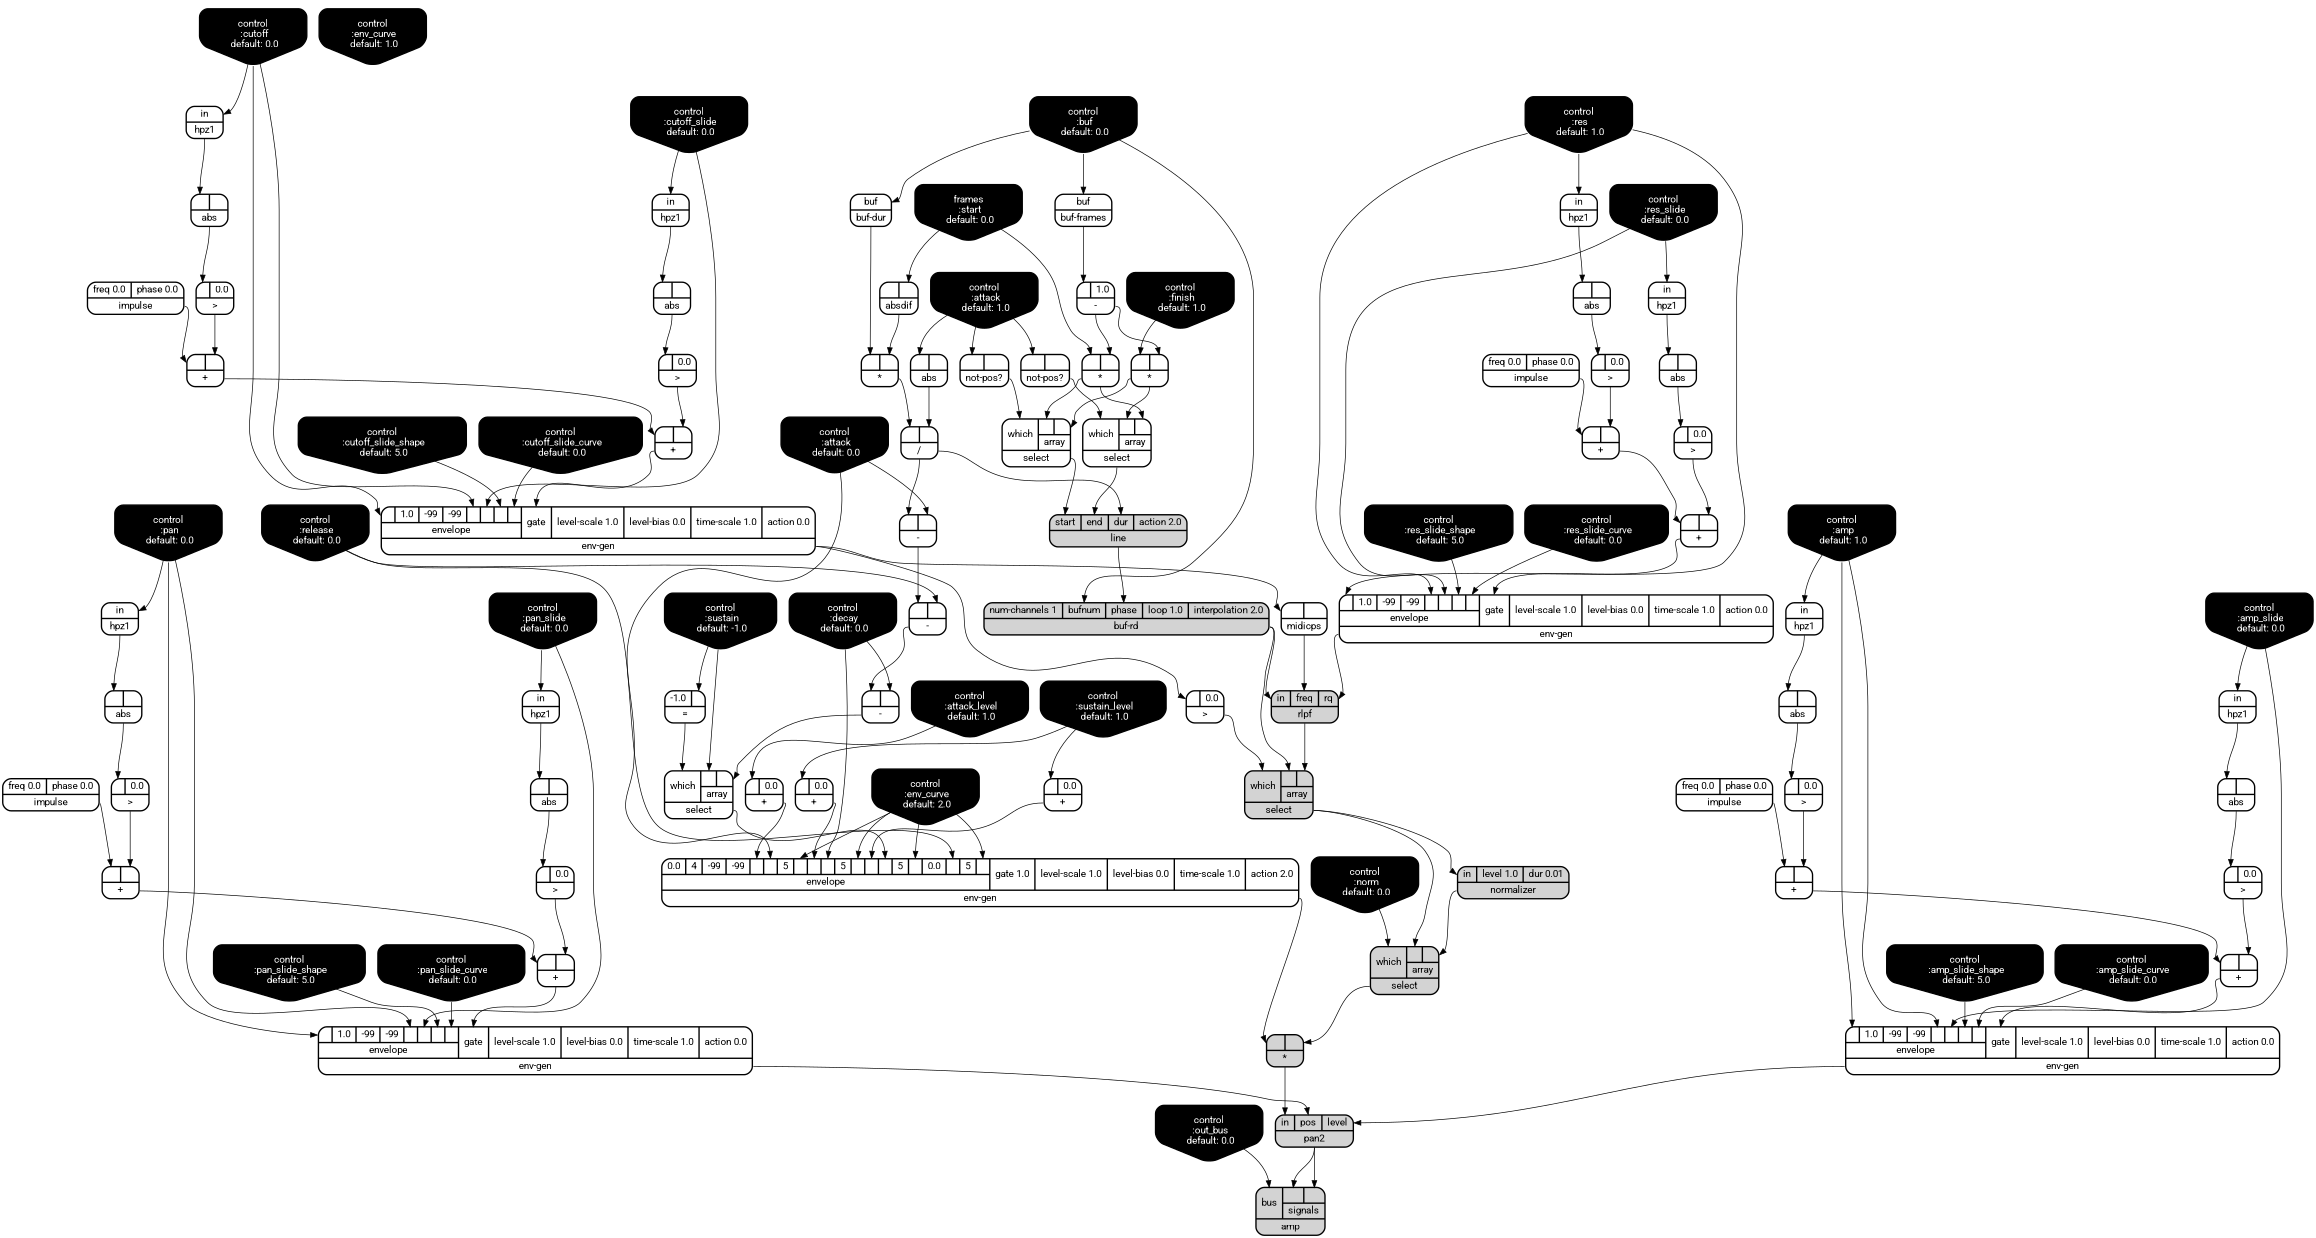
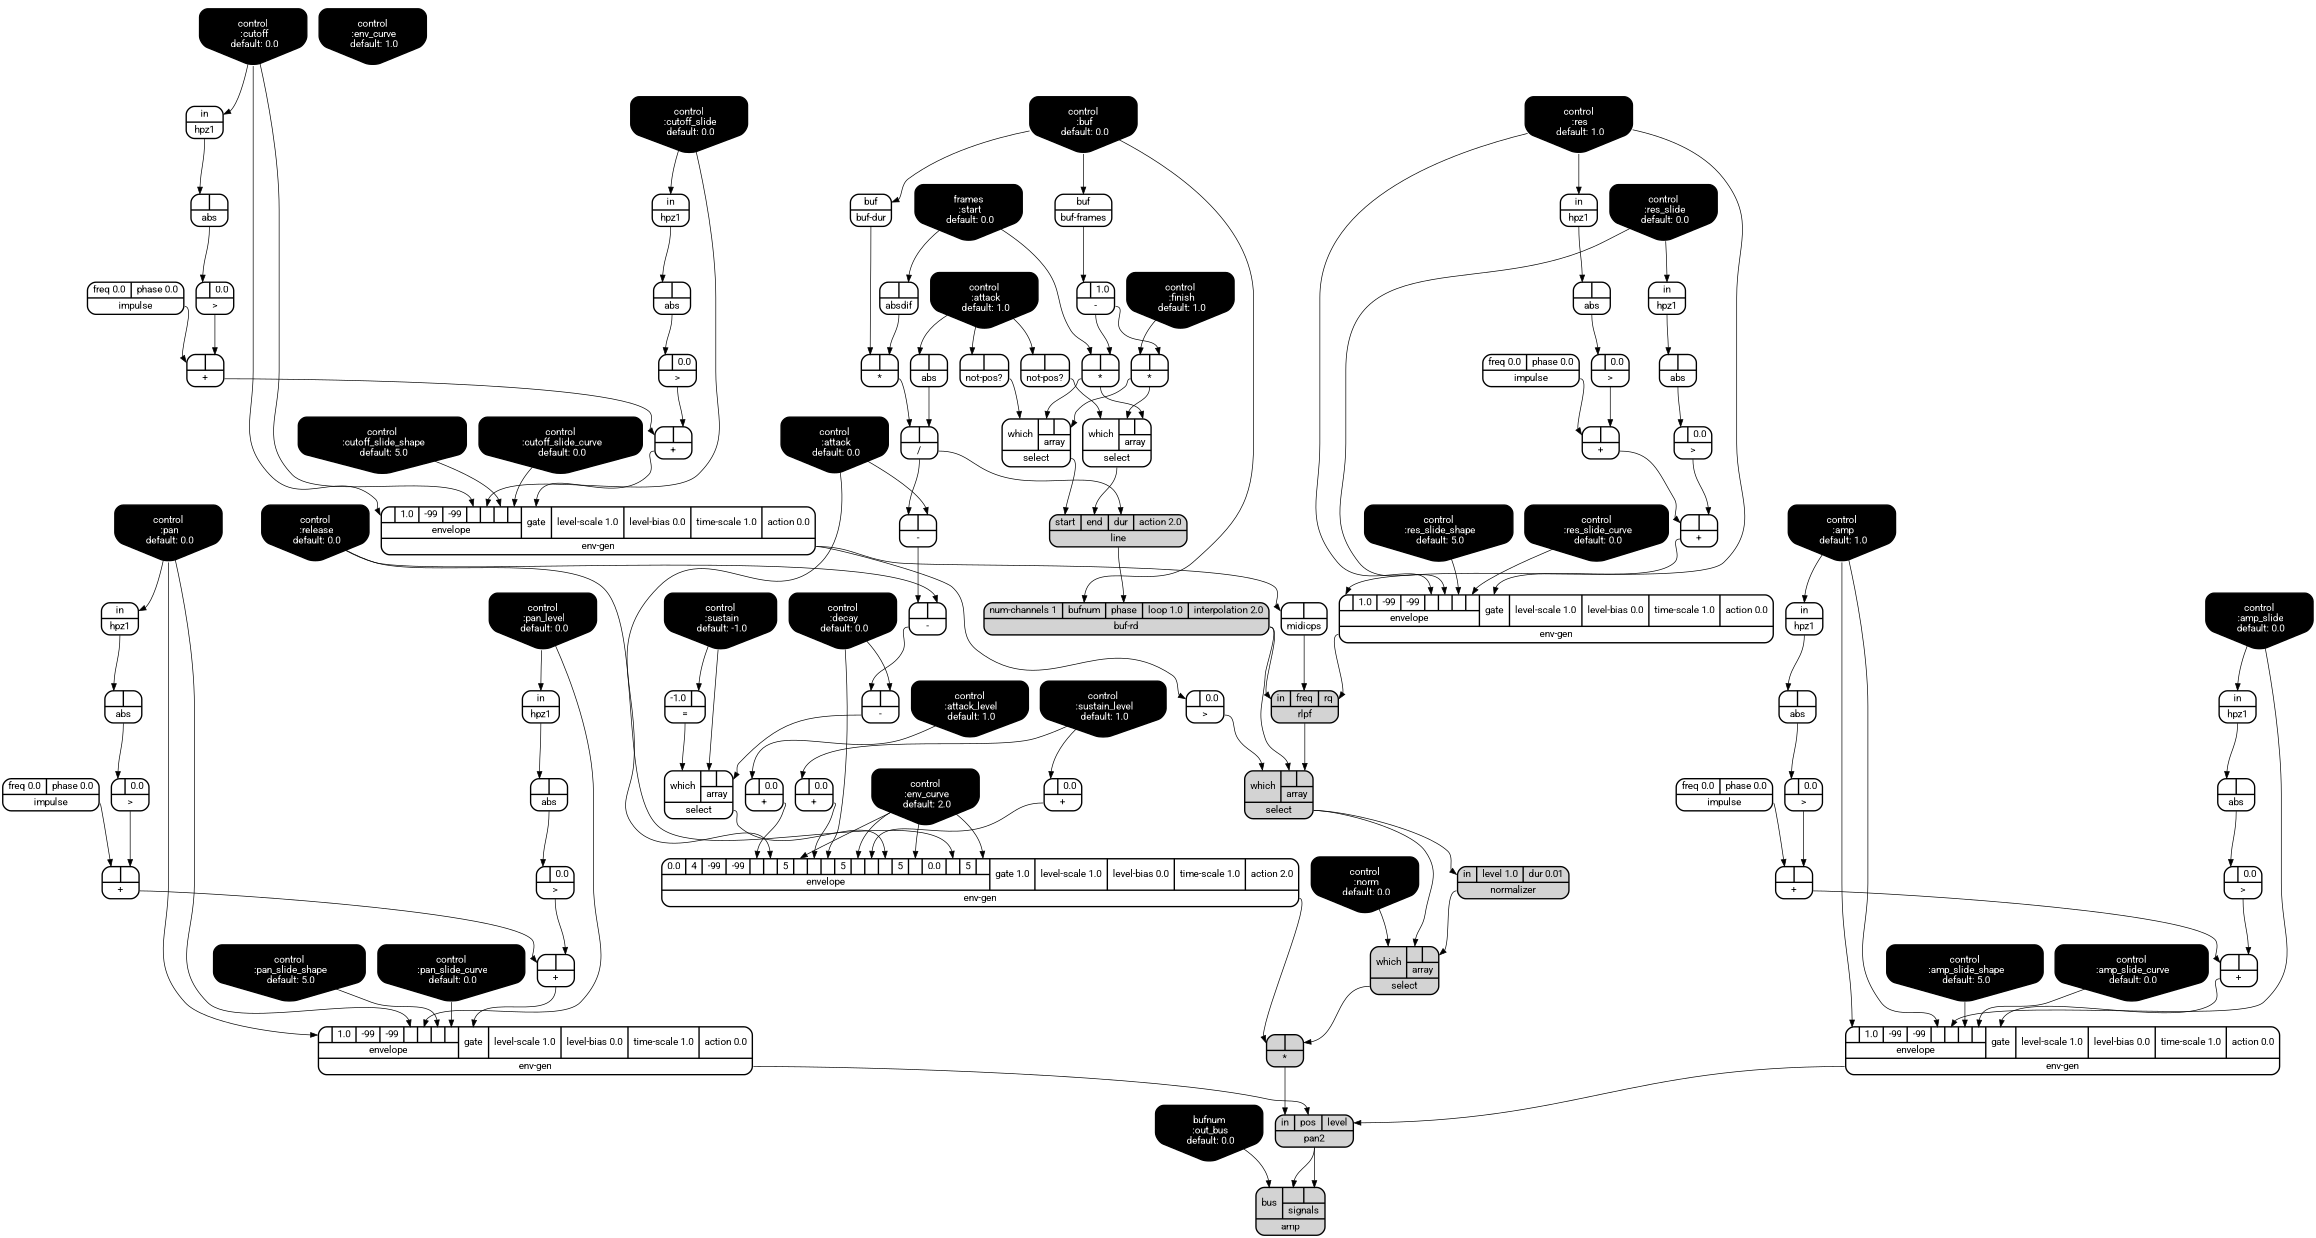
(543, 619) -> (543, 619)
(1209, 1131) -> (1209, 1131)
